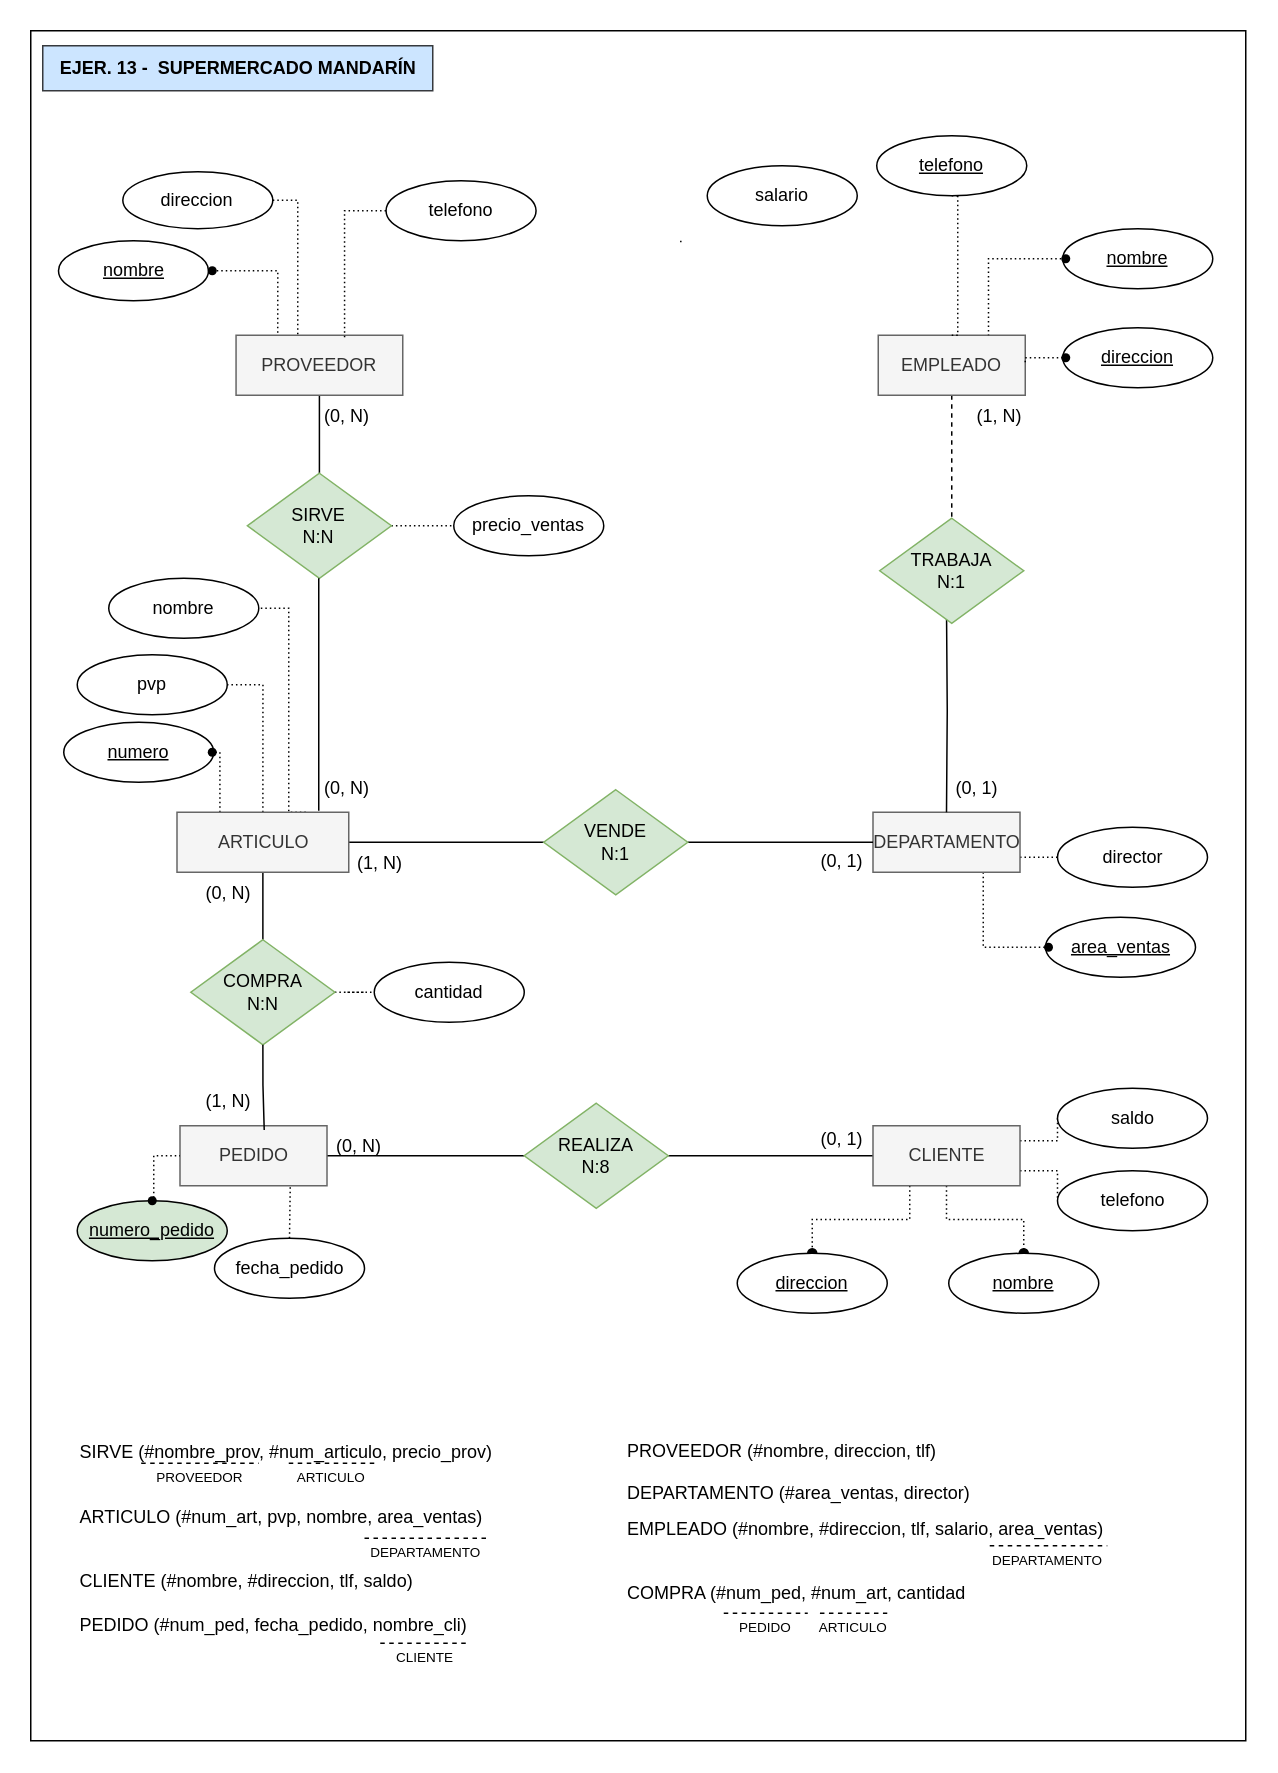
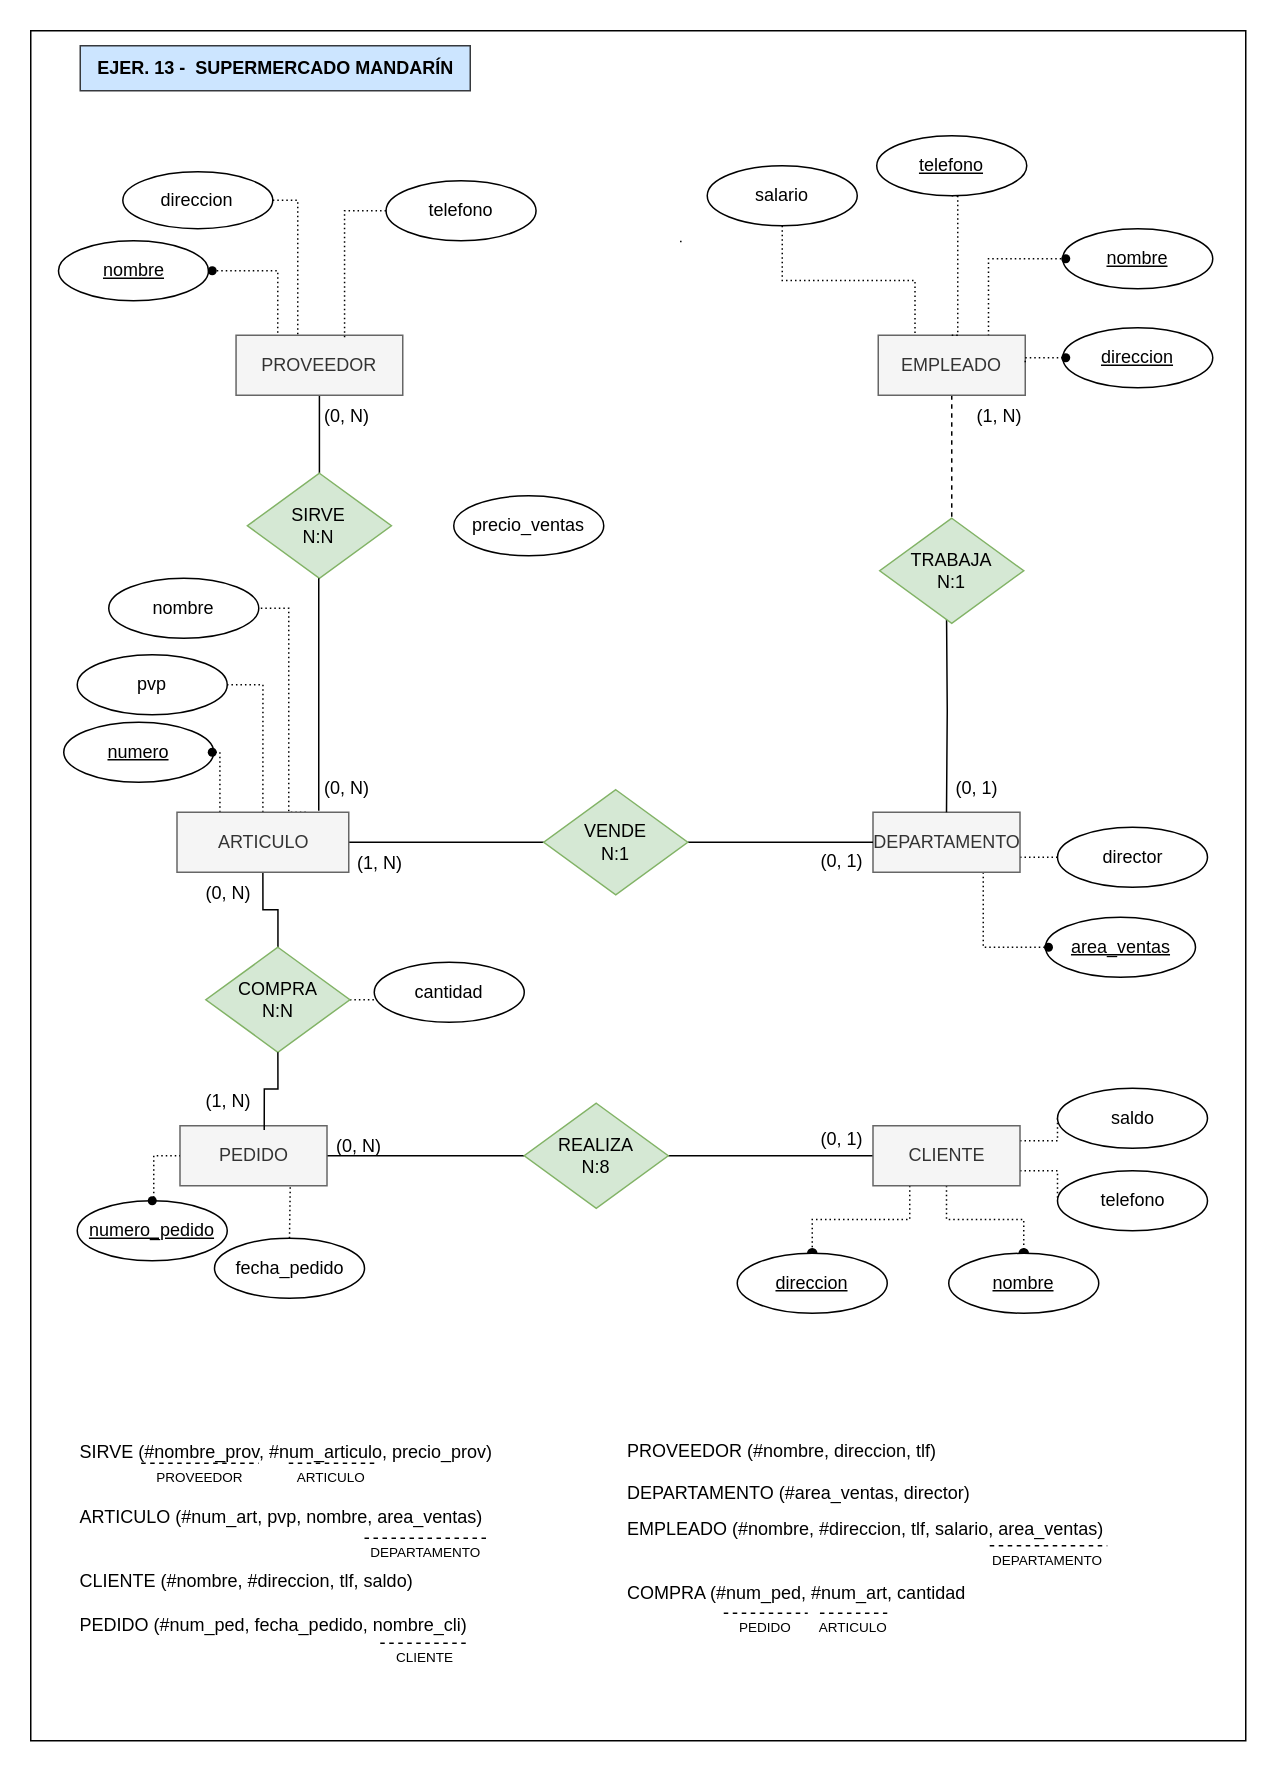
(238, 68) -> (275, 68)
none -> (848, 281)
(422, 526) -> none
(263, 992) -> (278, 1000)
(152, 1231) -> (152, 1231)
